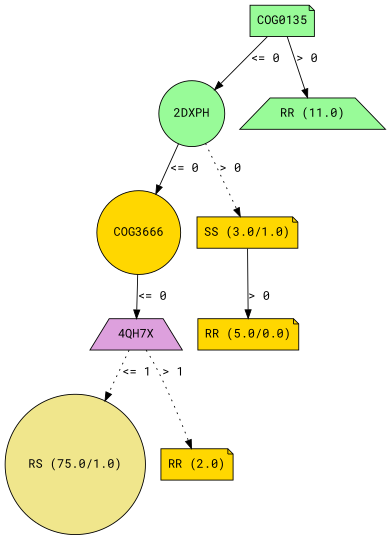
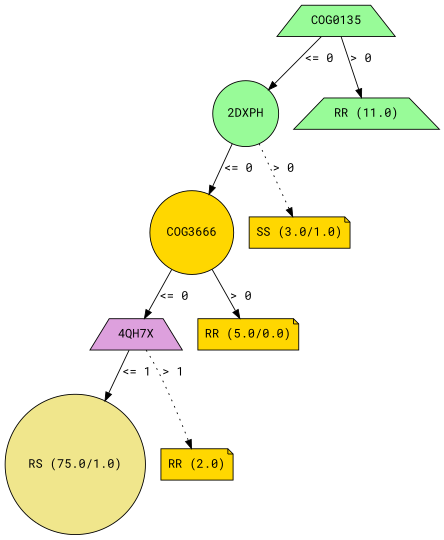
(282, 21) -> (336, 21)
(248, 279) -> (224, 290)
(119, 372) -> (119, 372)
